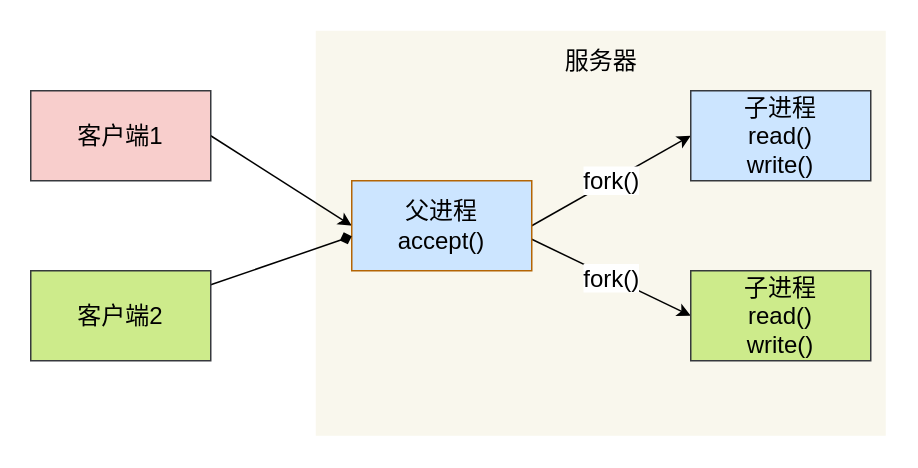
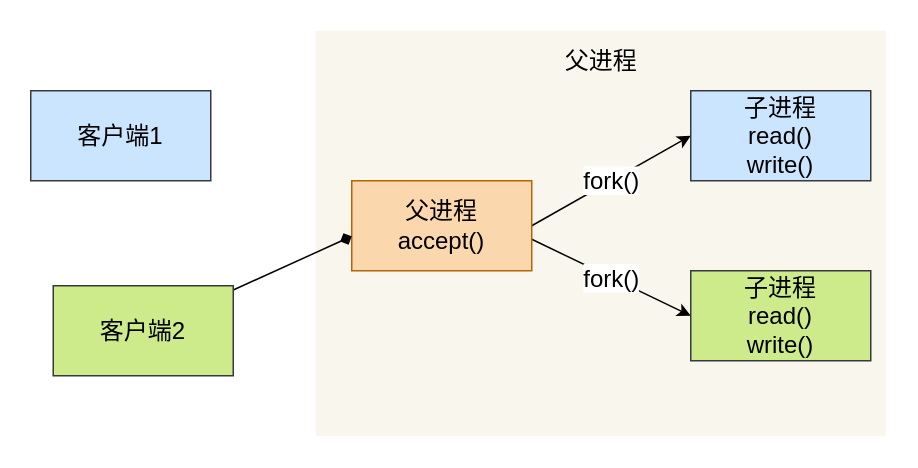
(602, 61) -> (602, 61)
(121, 136) -> (121, 136)
(277, 178) -> none
(442, 226) -> (442, 226)
(121, 316) -> (143, 331)
